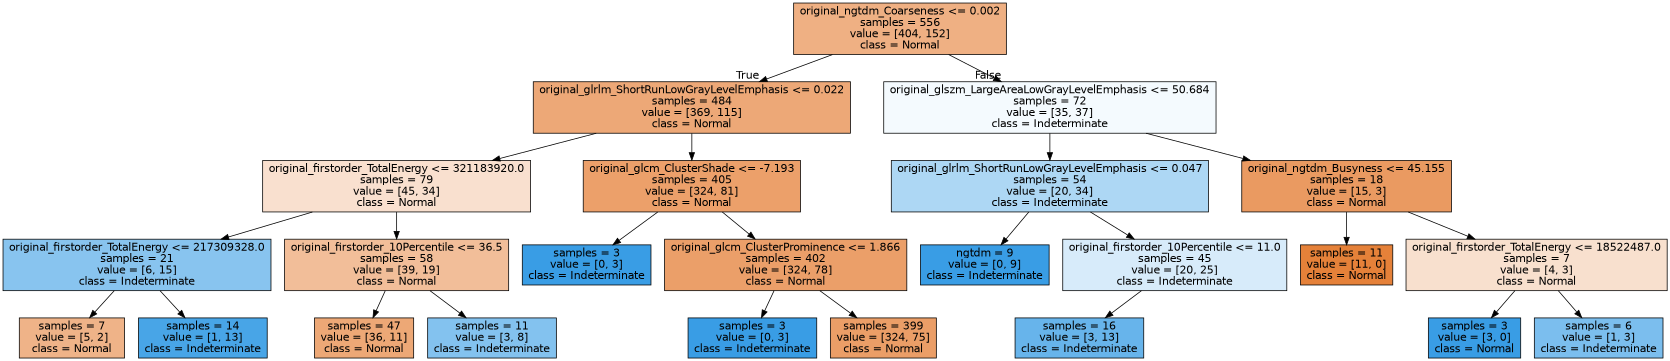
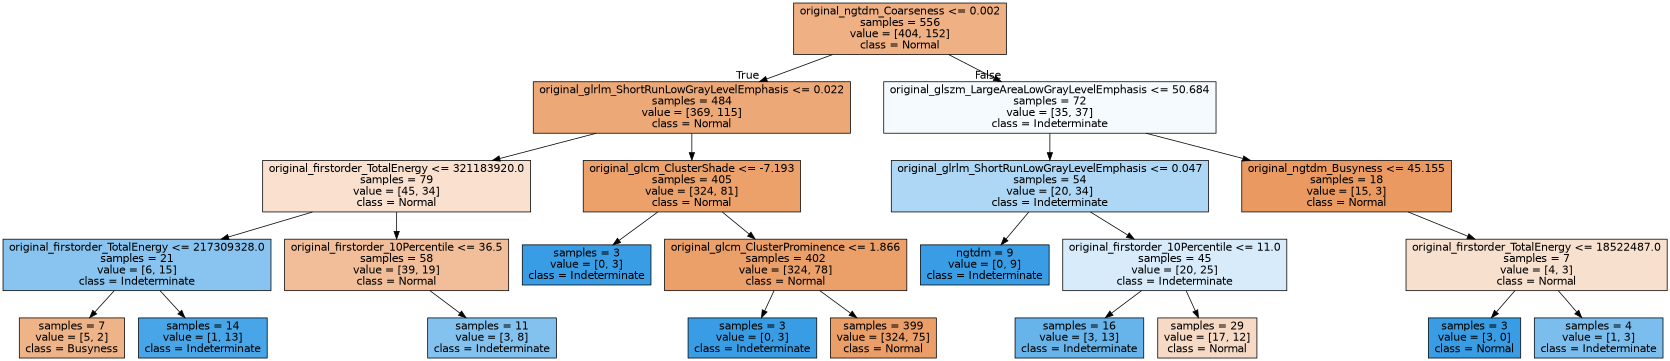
(1347, 265) -> none
(72, 338) -> (72, 338)
(364, 338) -> none
none -> (1207, 338)
(1599, 338) -> (1599, 338)
